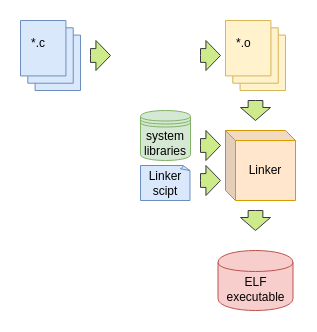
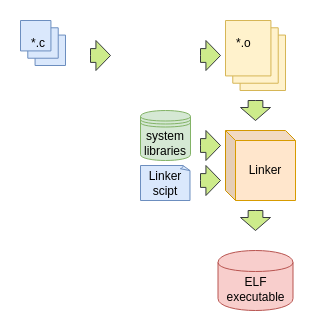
(51, 56) -> (43, 43)
